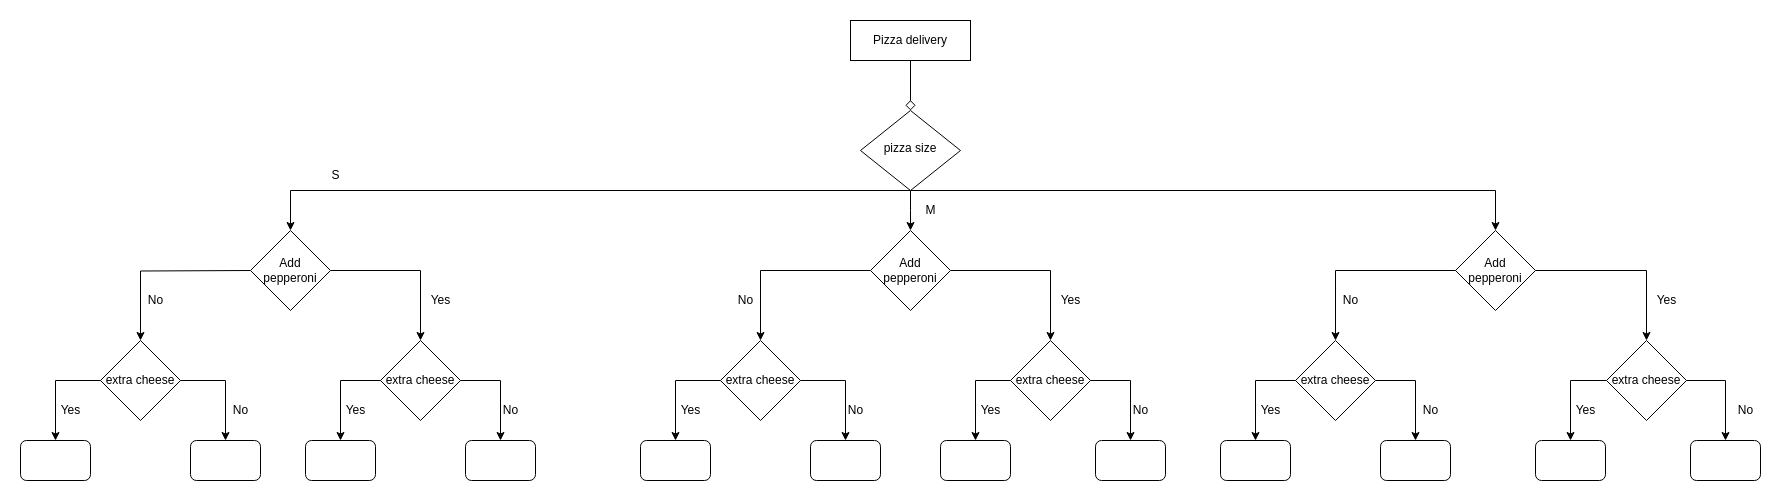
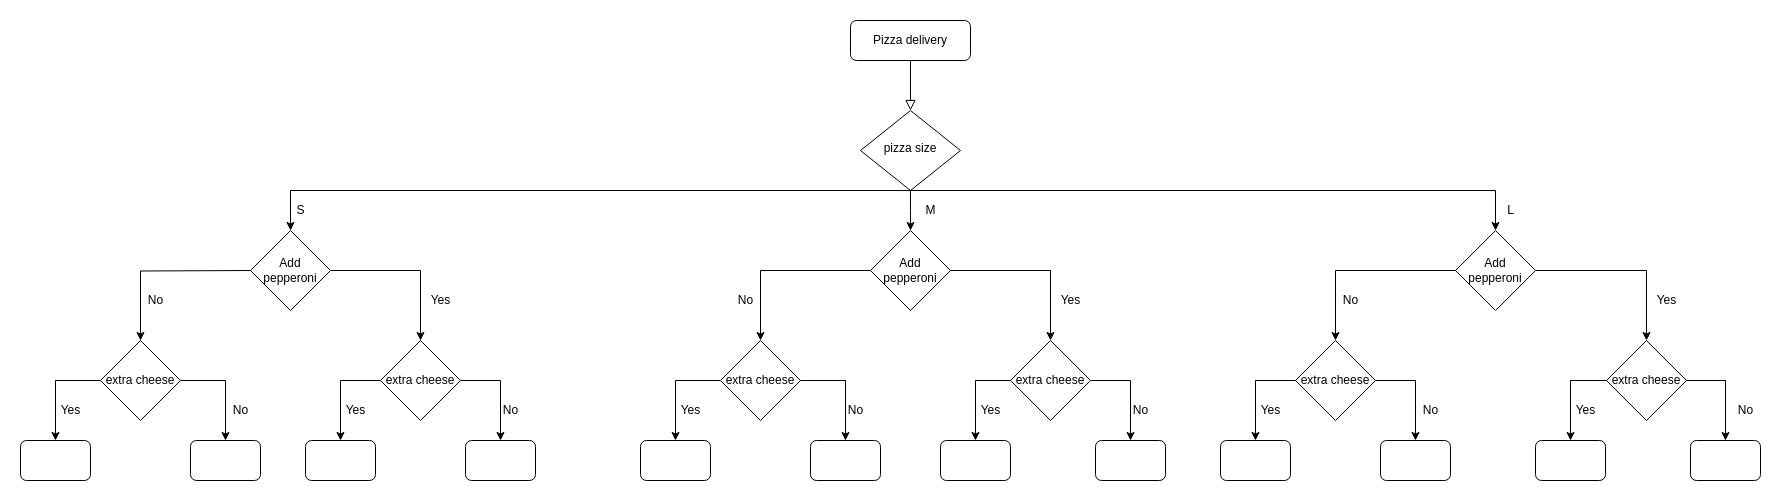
(911, 41) -> (911, 41)
(911, 99) -> (911, 99)
(336, 176) -> (301, 211)
none -> (1511, 211)
